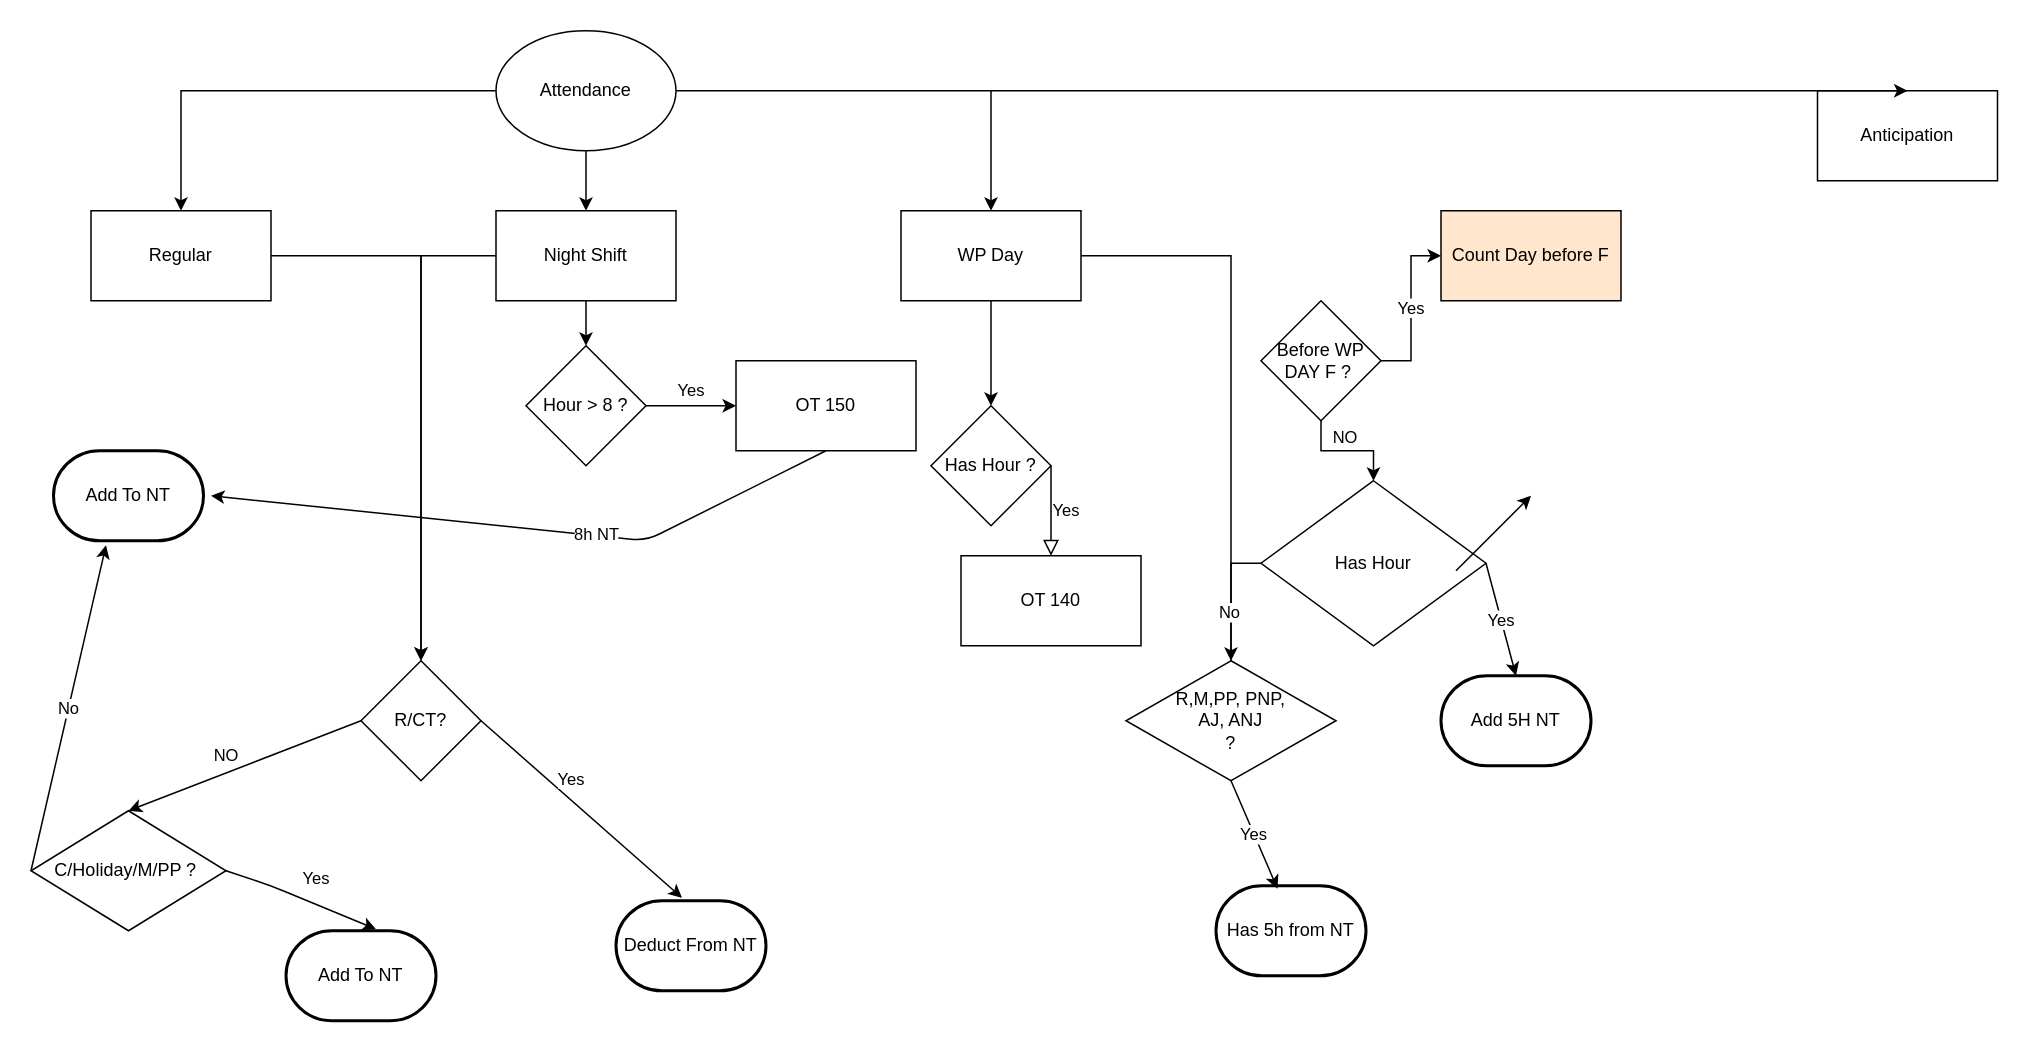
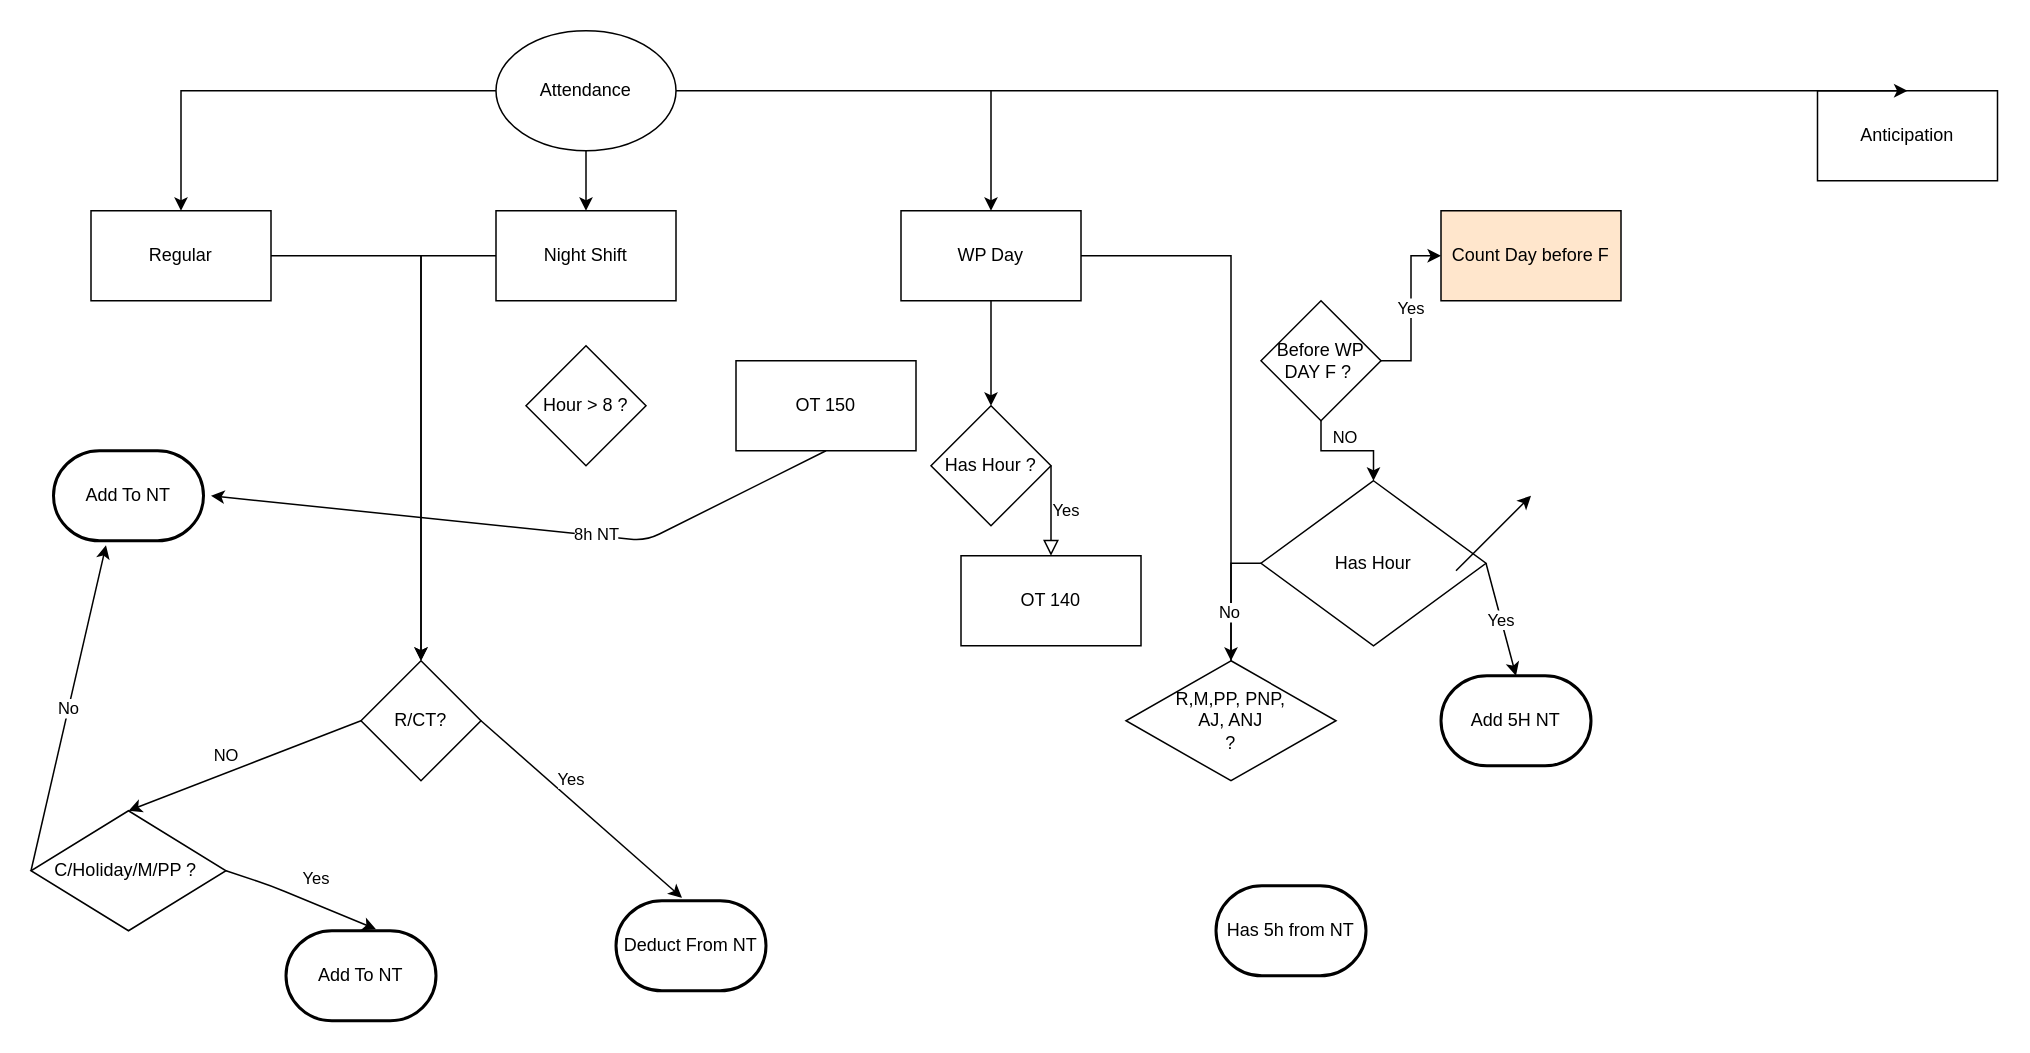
(586, 329) -> none
(686, 406) -> none
(1252, 830) -> none
